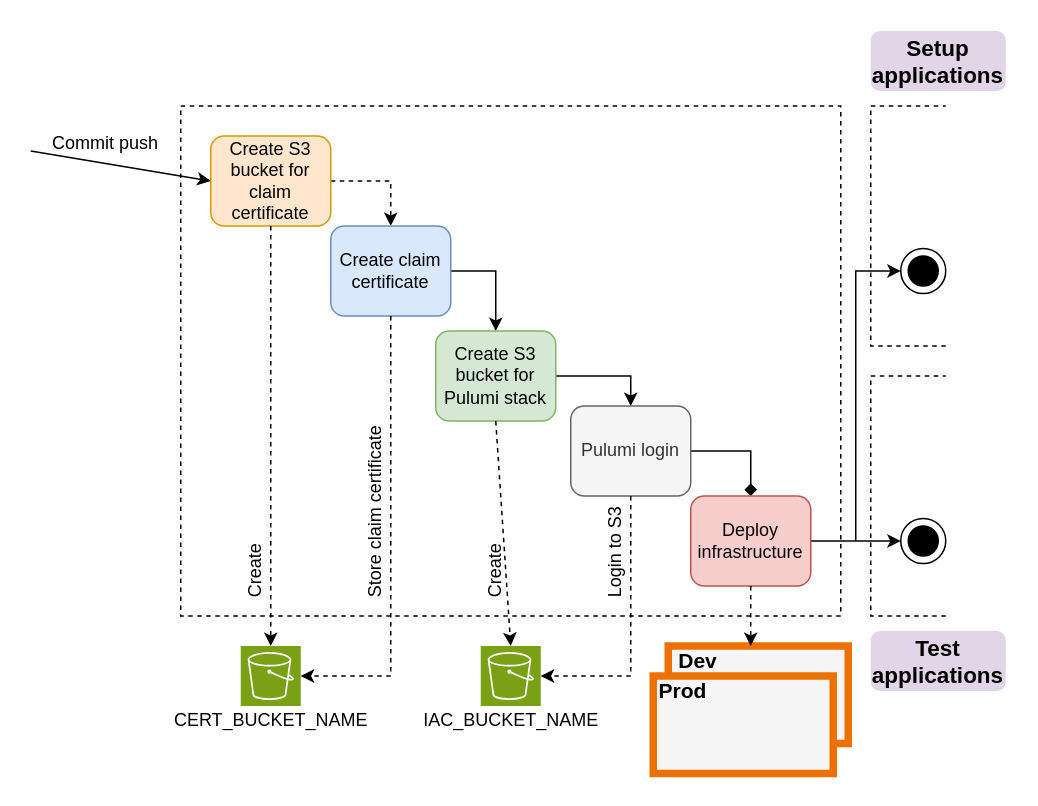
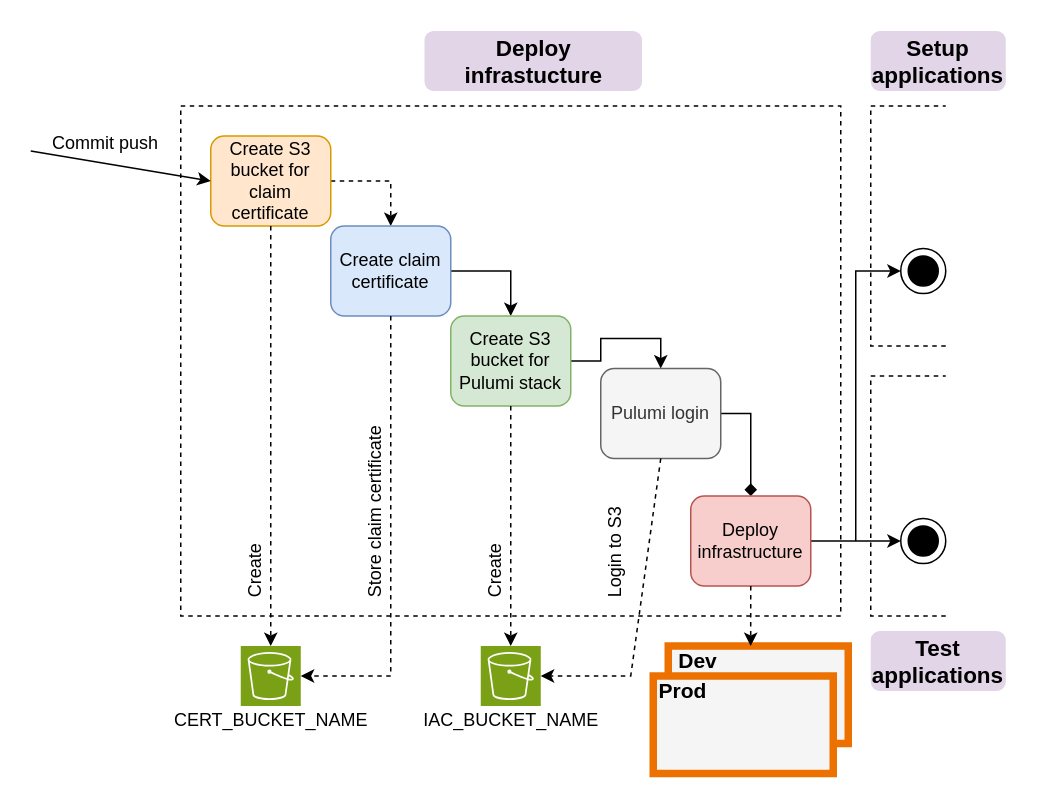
none -> (533, 61)
(496, 376) -> (511, 361)
(631, 451) -> (661, 413)
